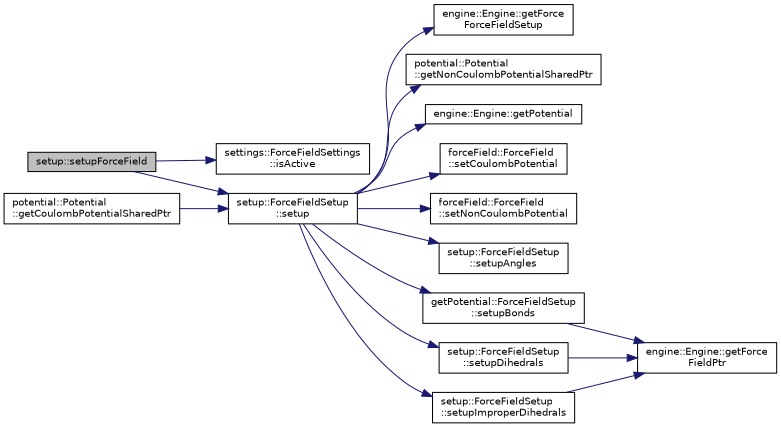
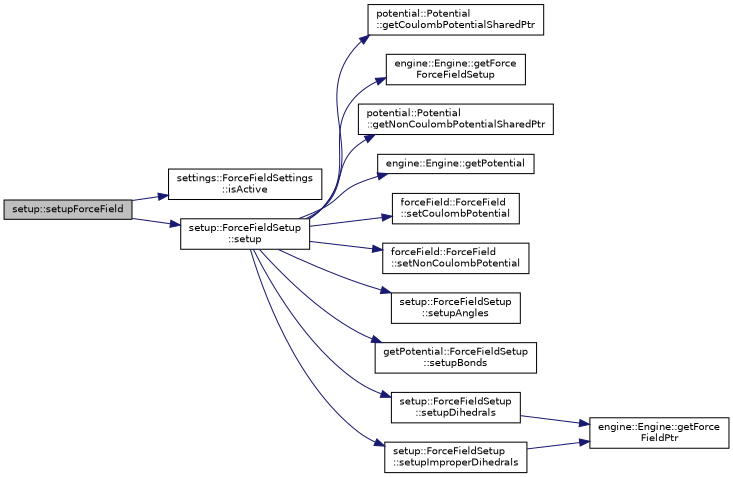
(199, 209) -> (338, 113)
(600, 332) -> none
